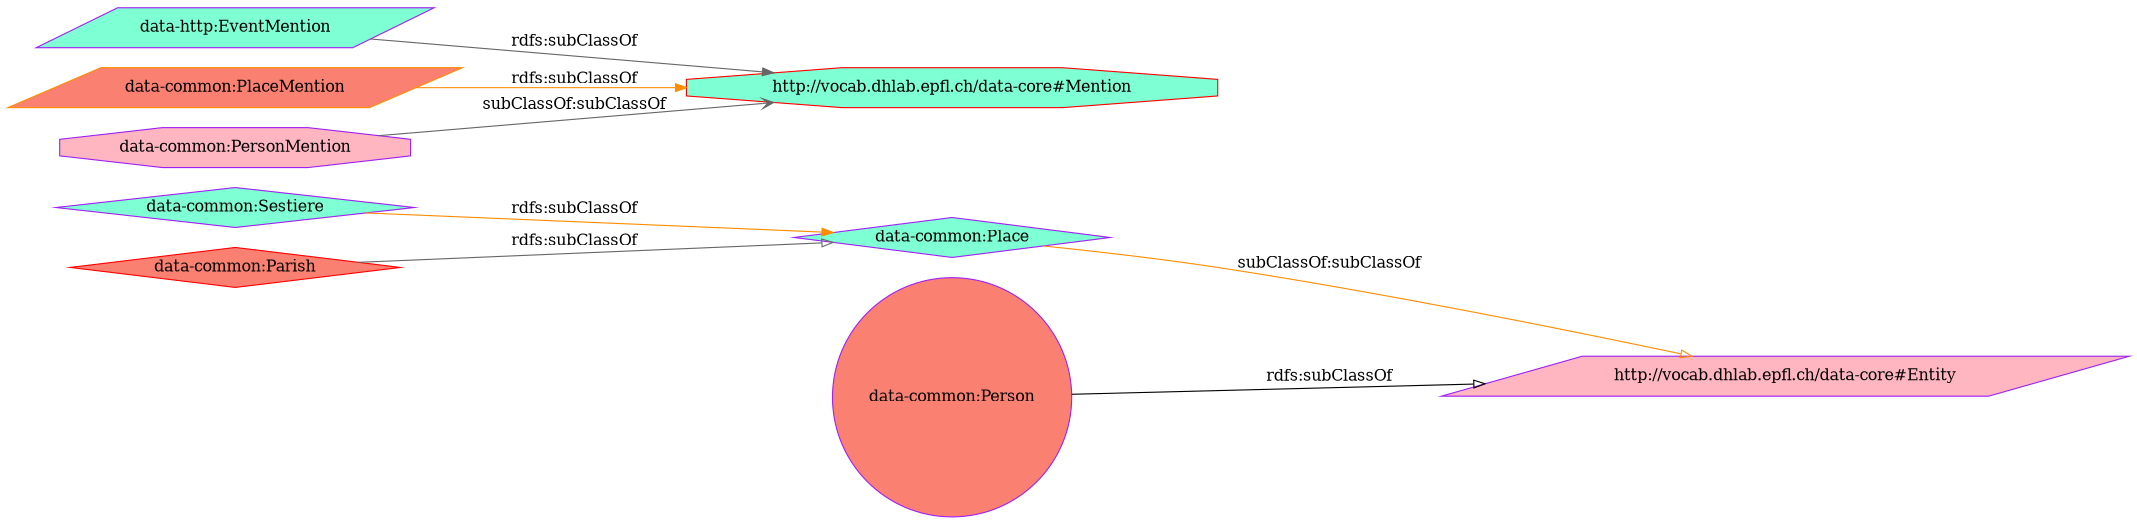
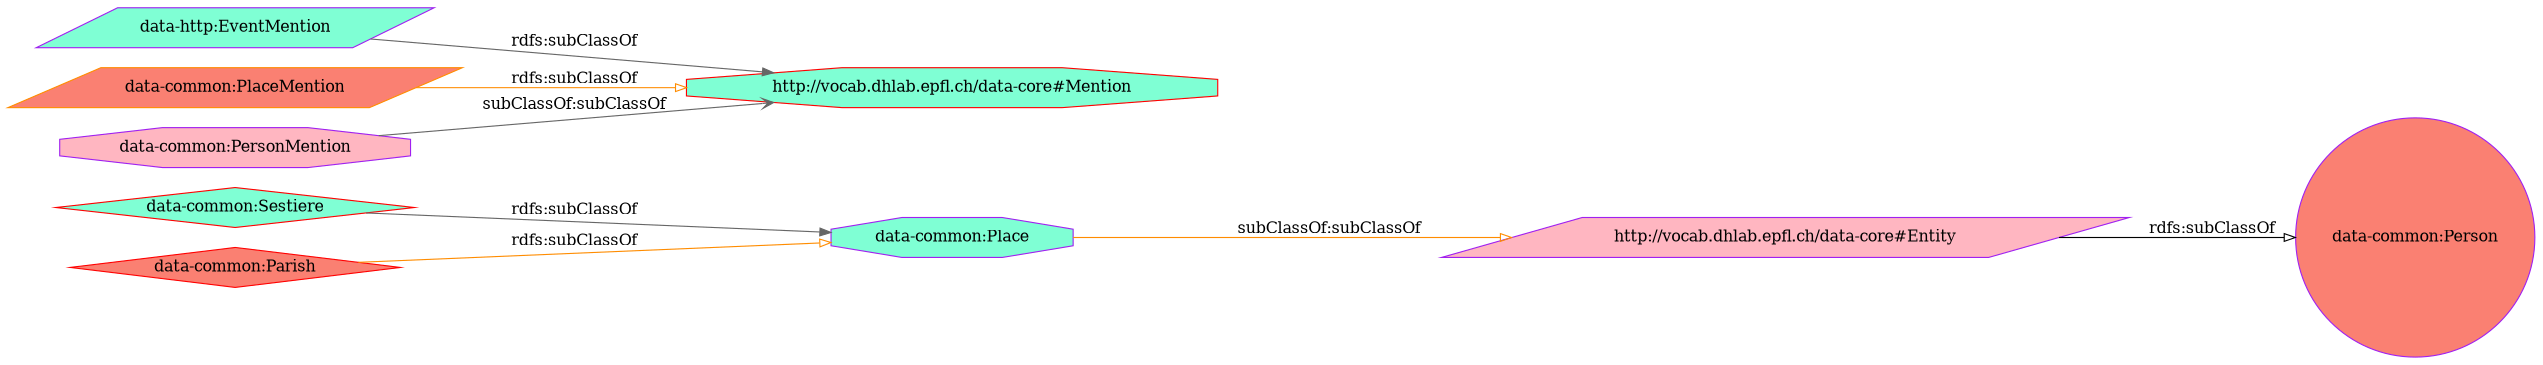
(546, 88) -> (546, 88)
(235, 208) -> (235, 208)
(594, 223) -> (593, 222)
(952, 237) -> (952, 237)
(590, 253) -> (589, 253)
(1273, 389) -> (2172, 237)
